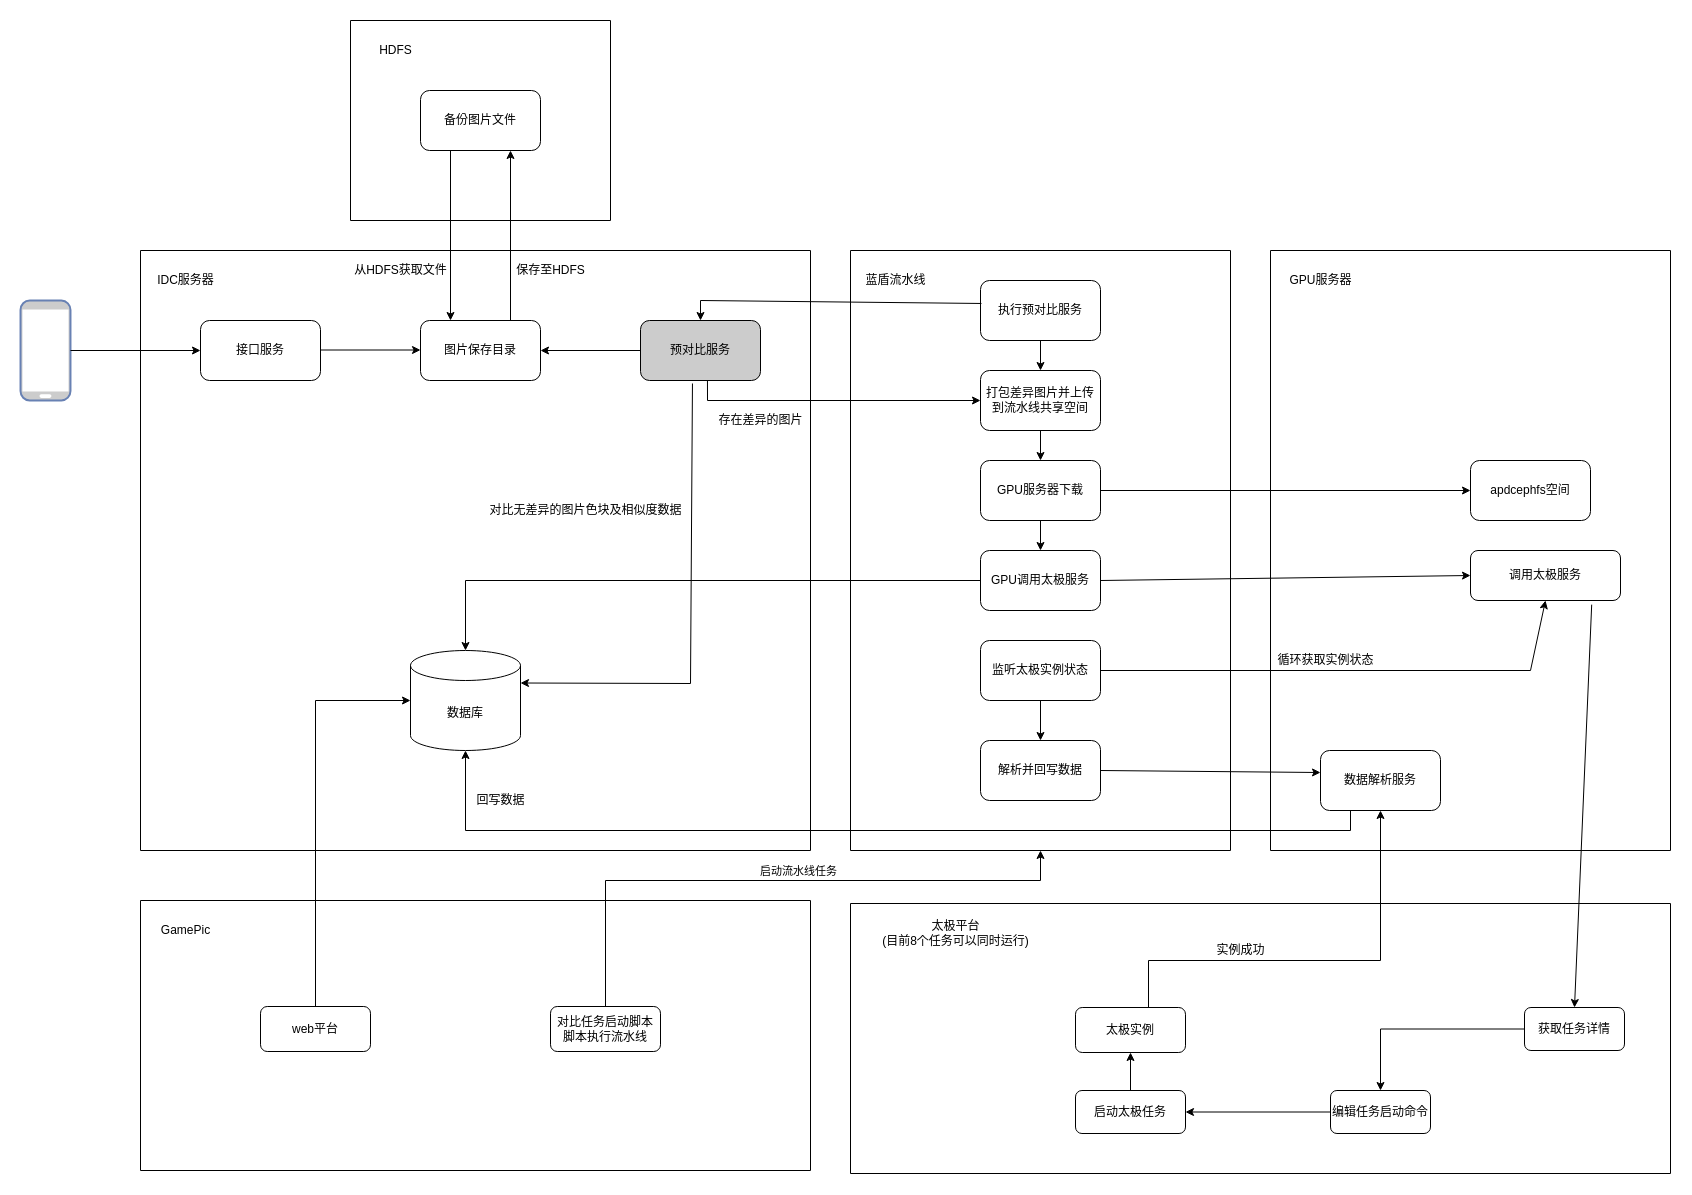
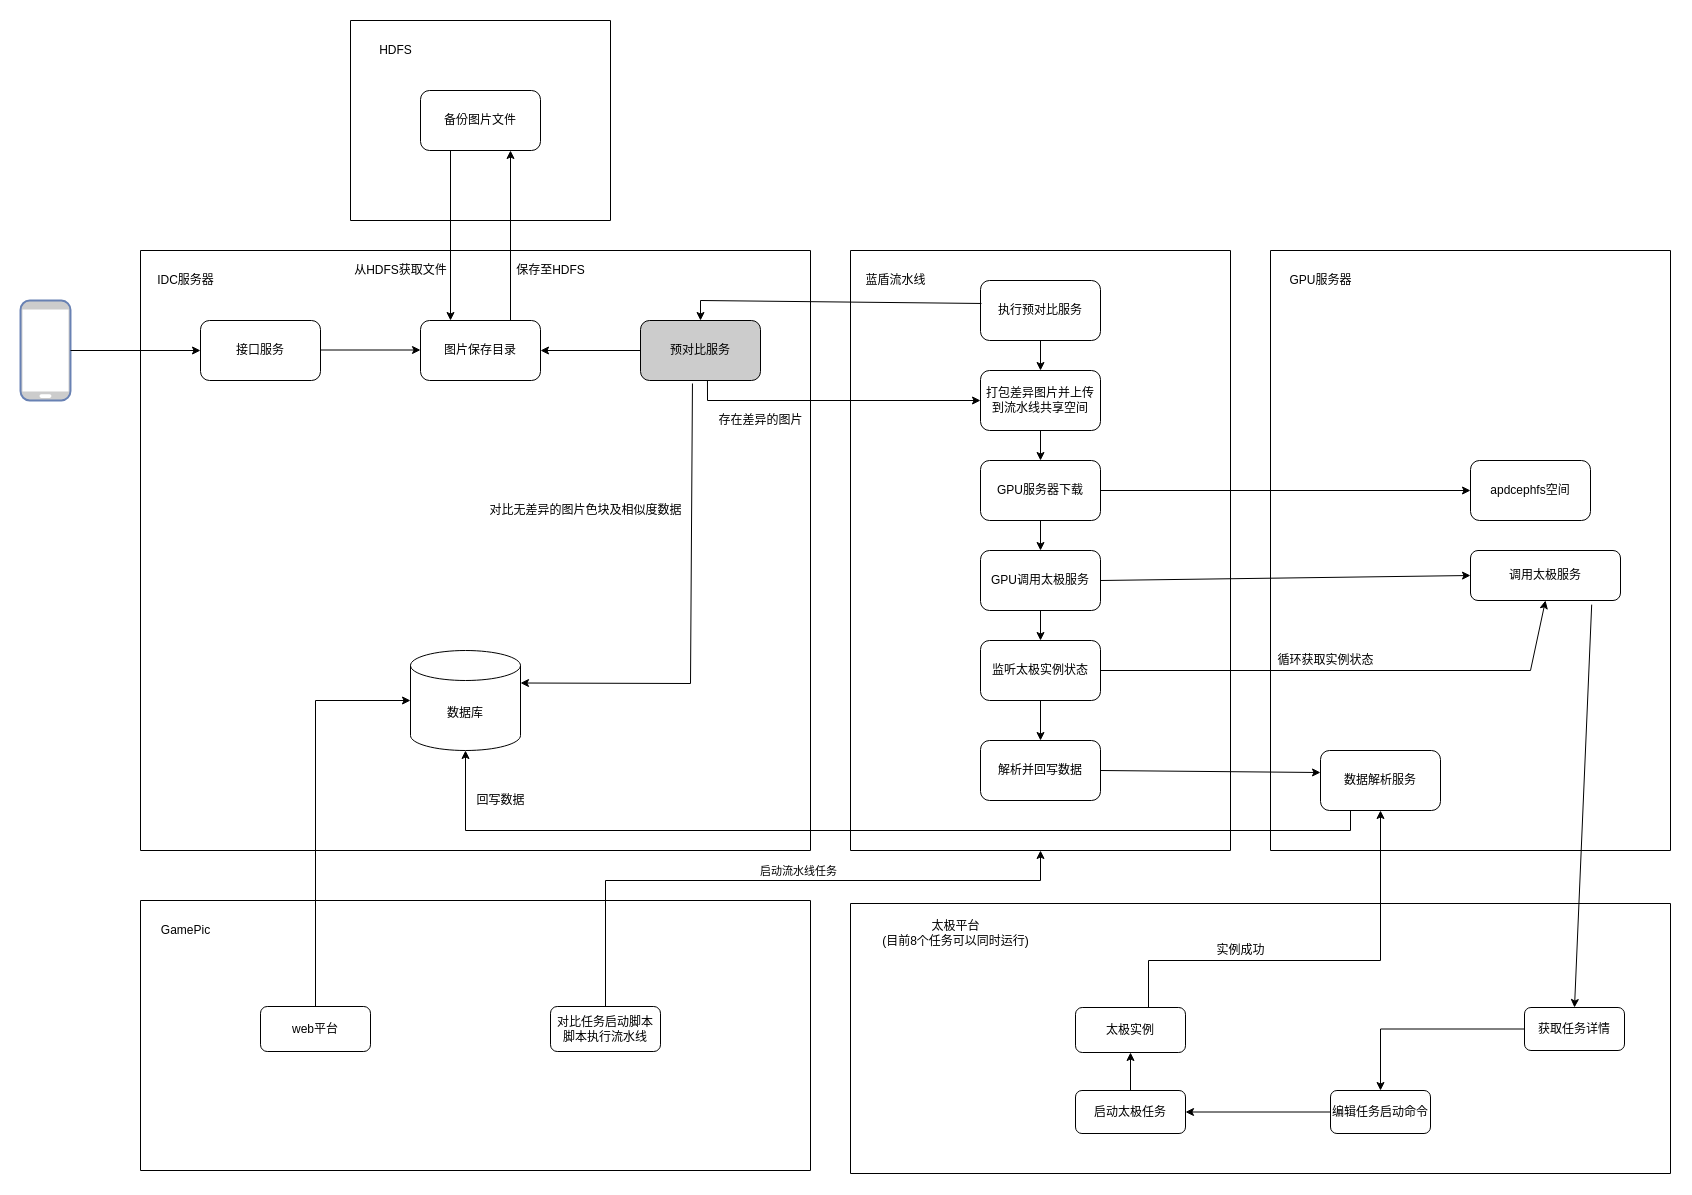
(694, 581) -> (1041, 630)
